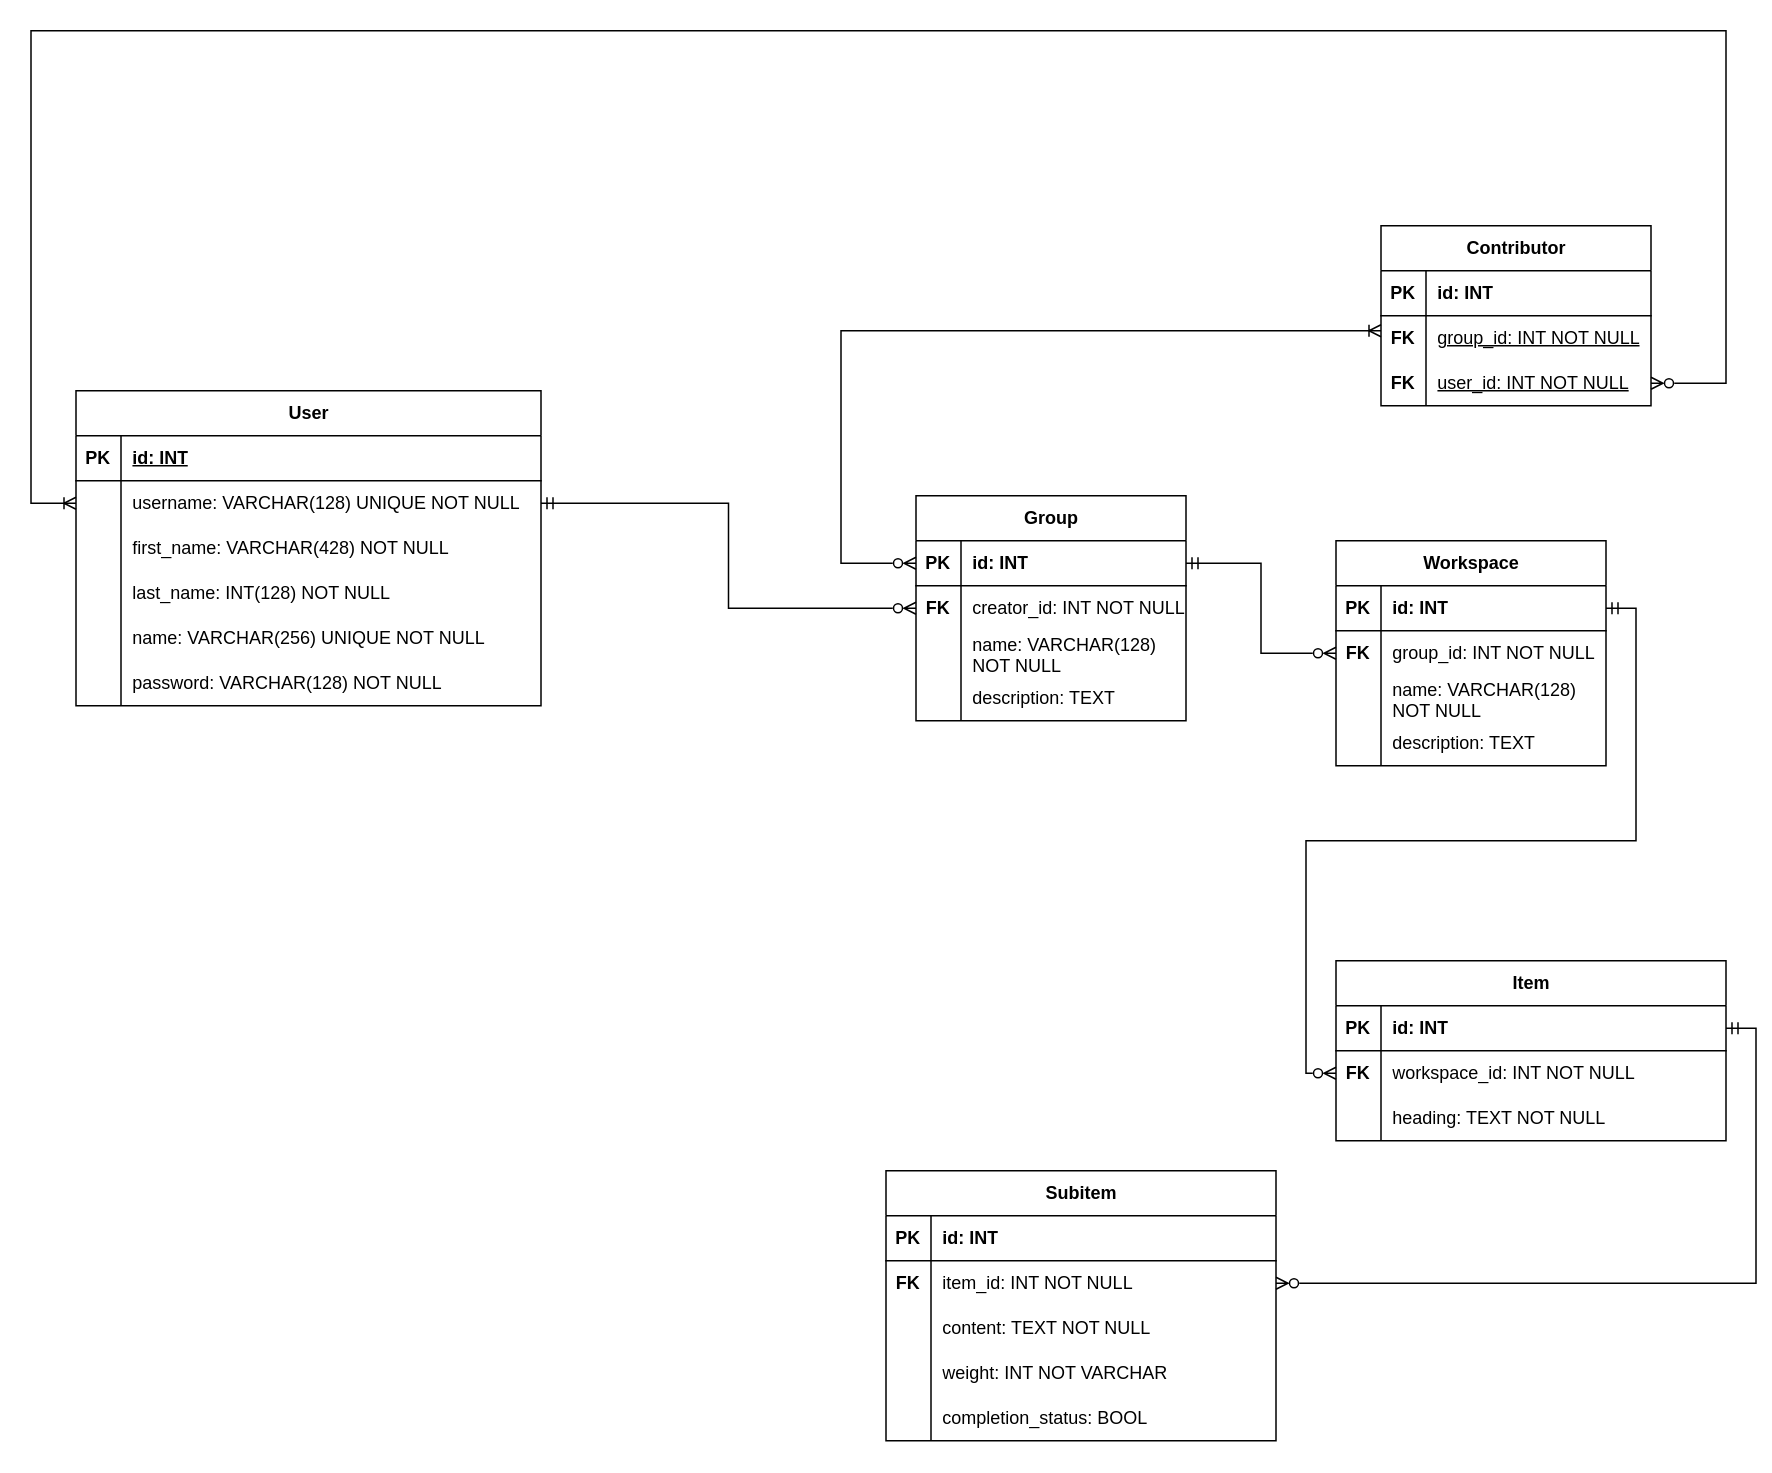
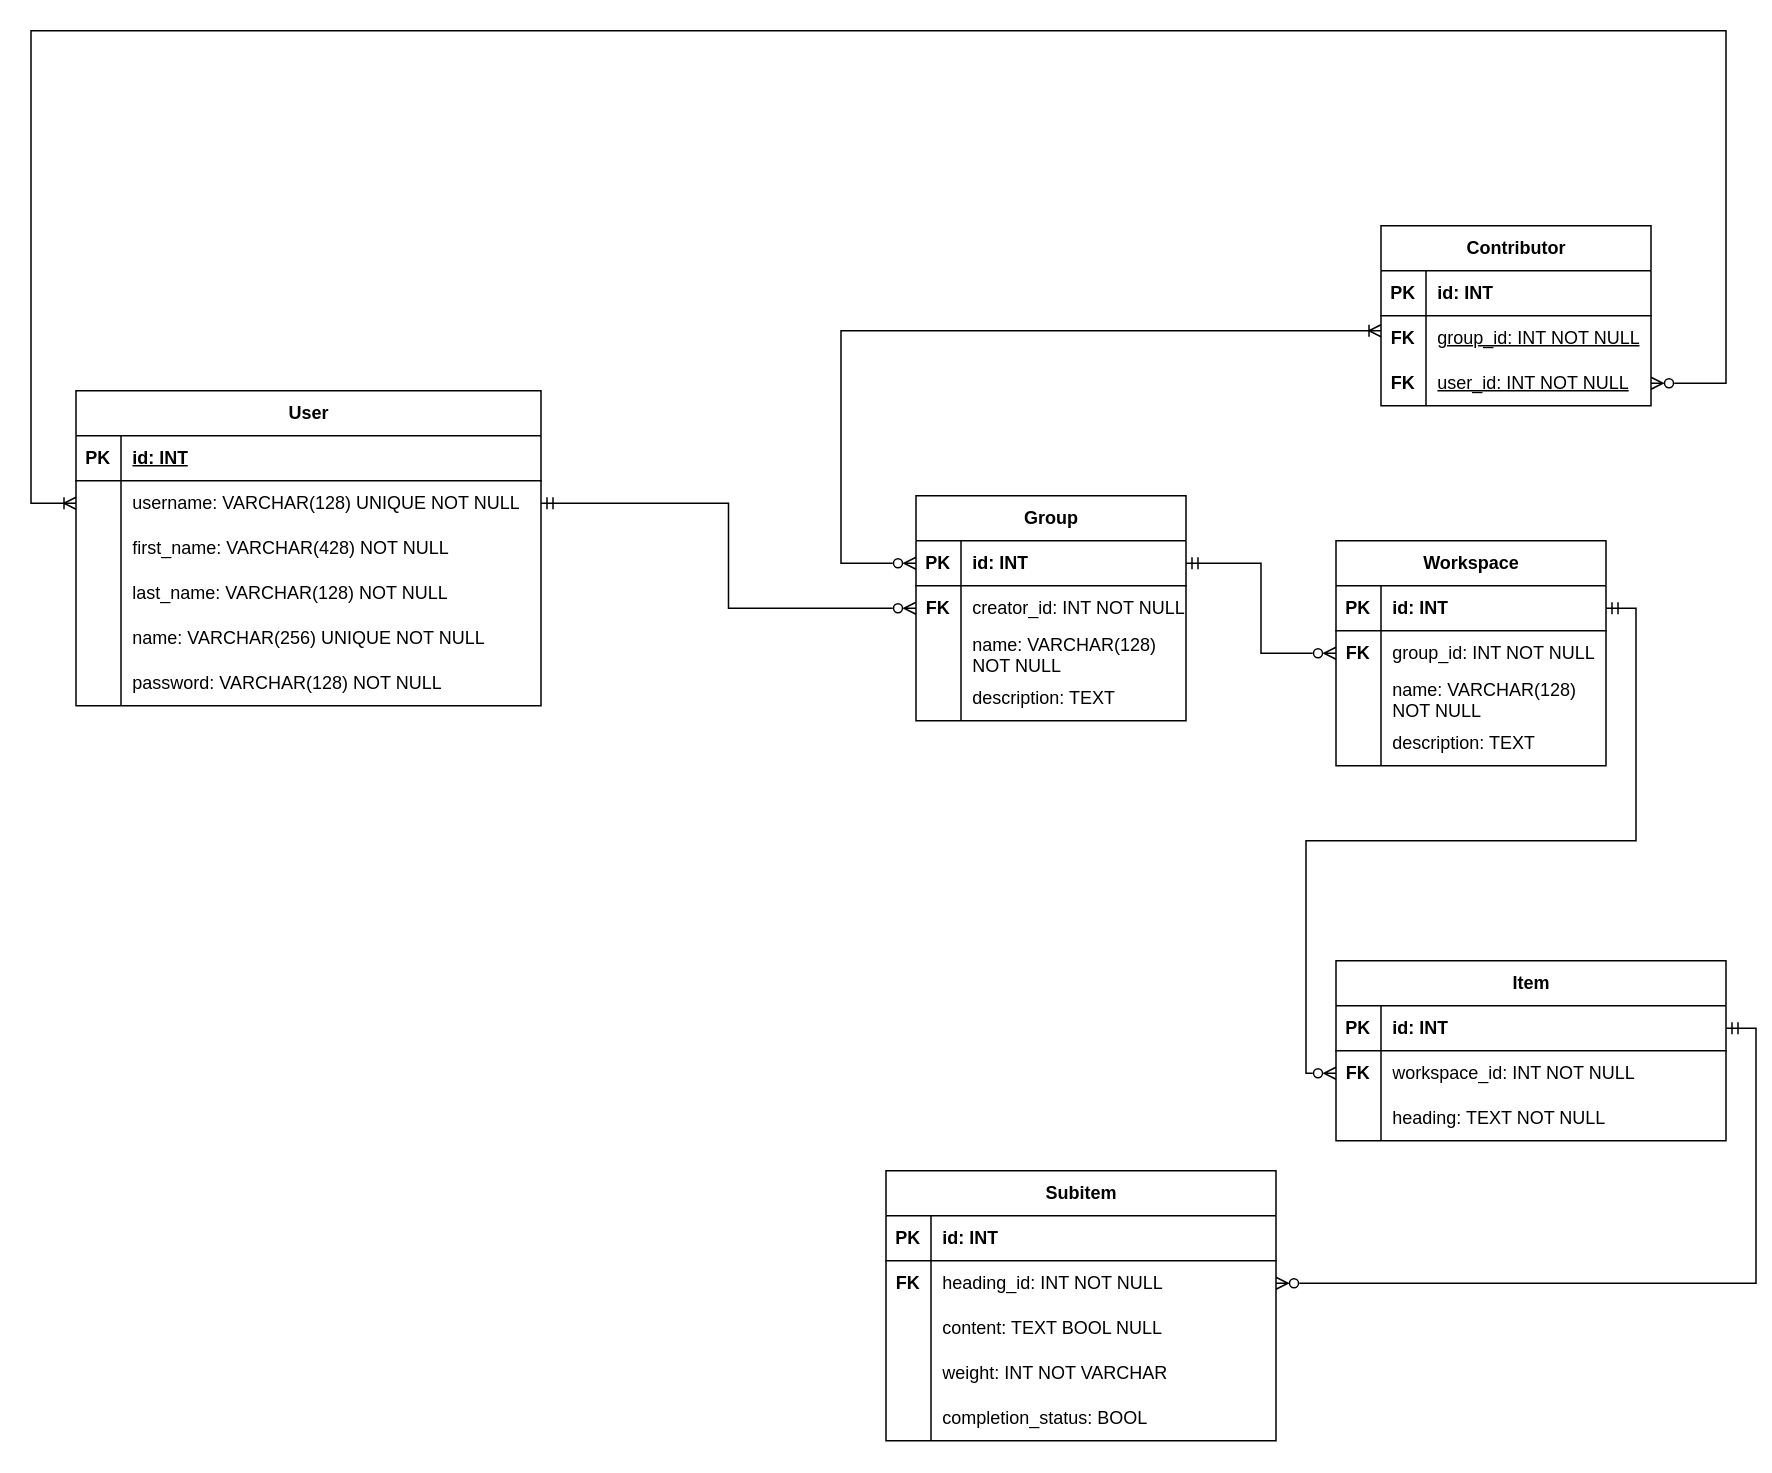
(262, 593) -> (282, 593)
(1035, 1283) -> (1050, 1283)
(1044, 1328) -> (1049, 1328)
